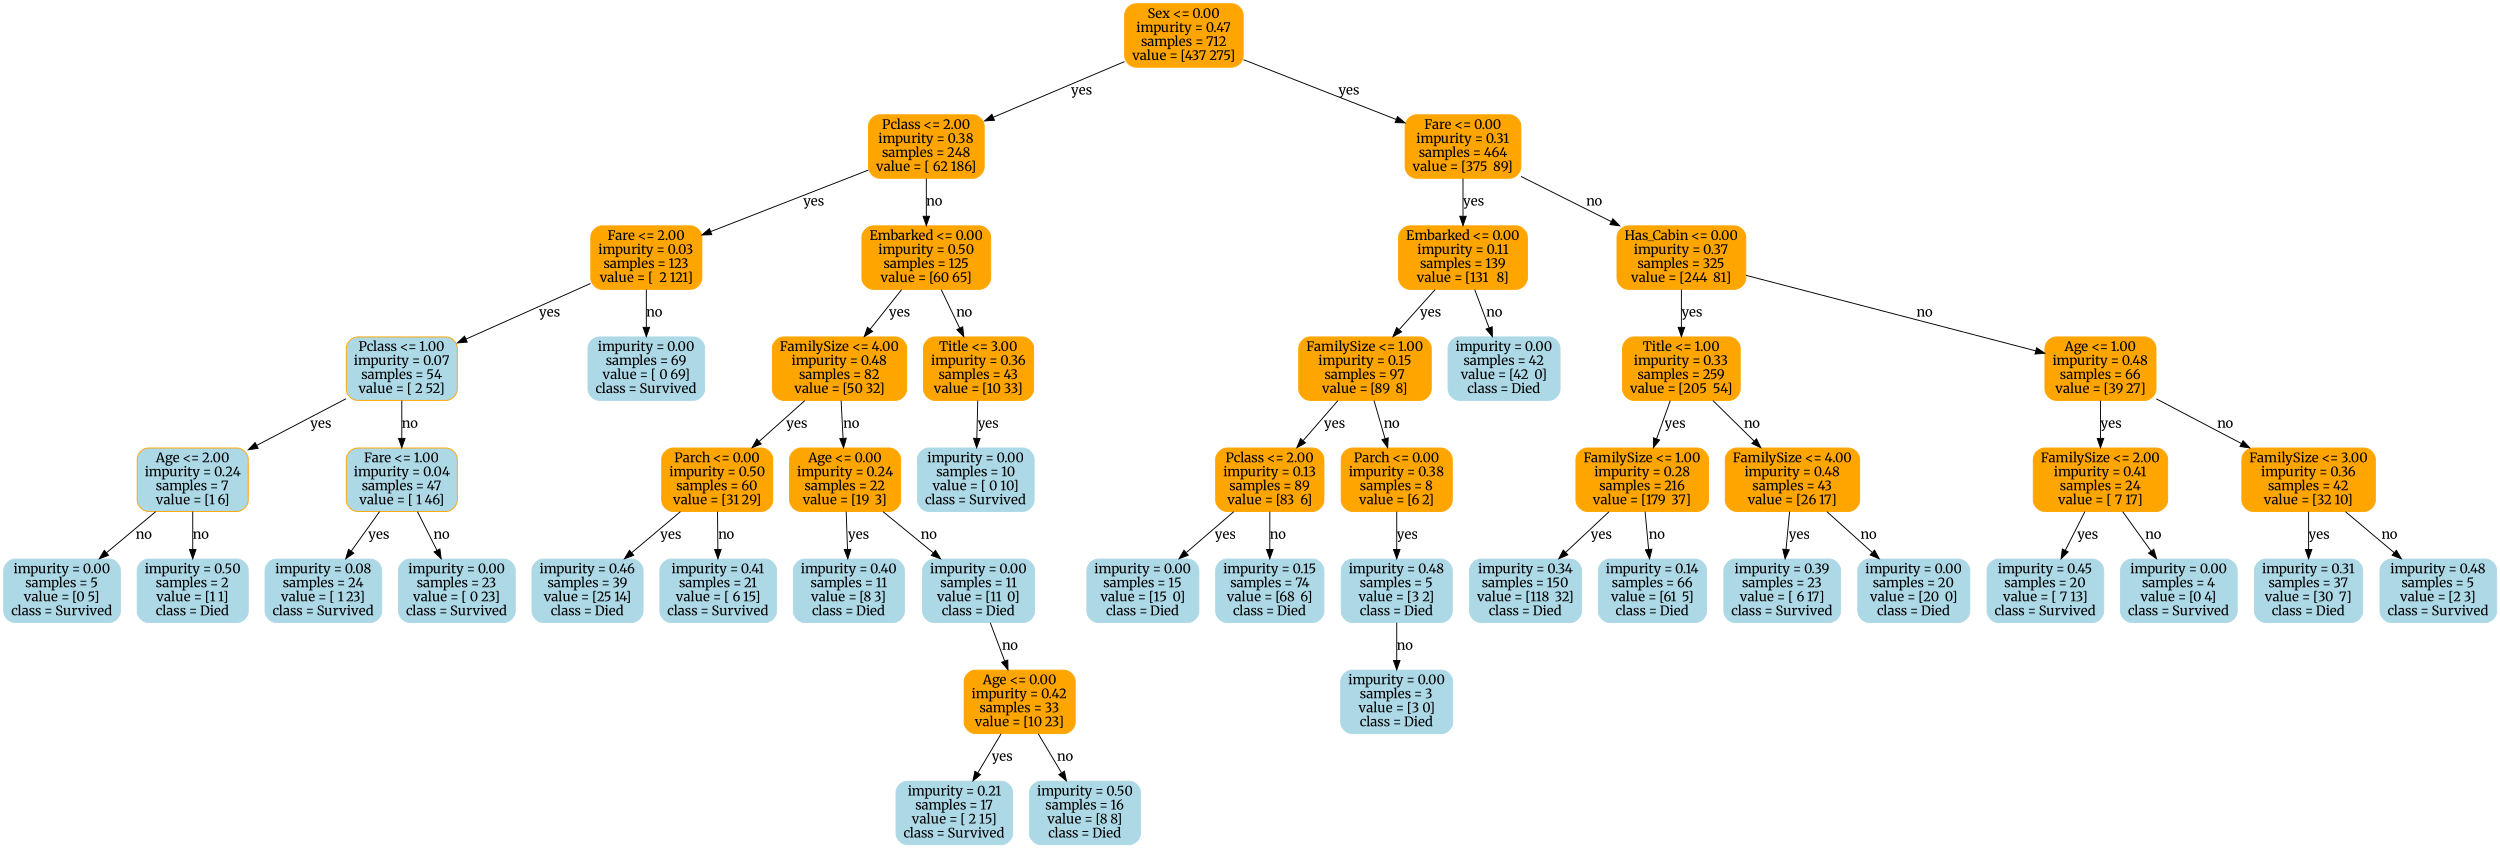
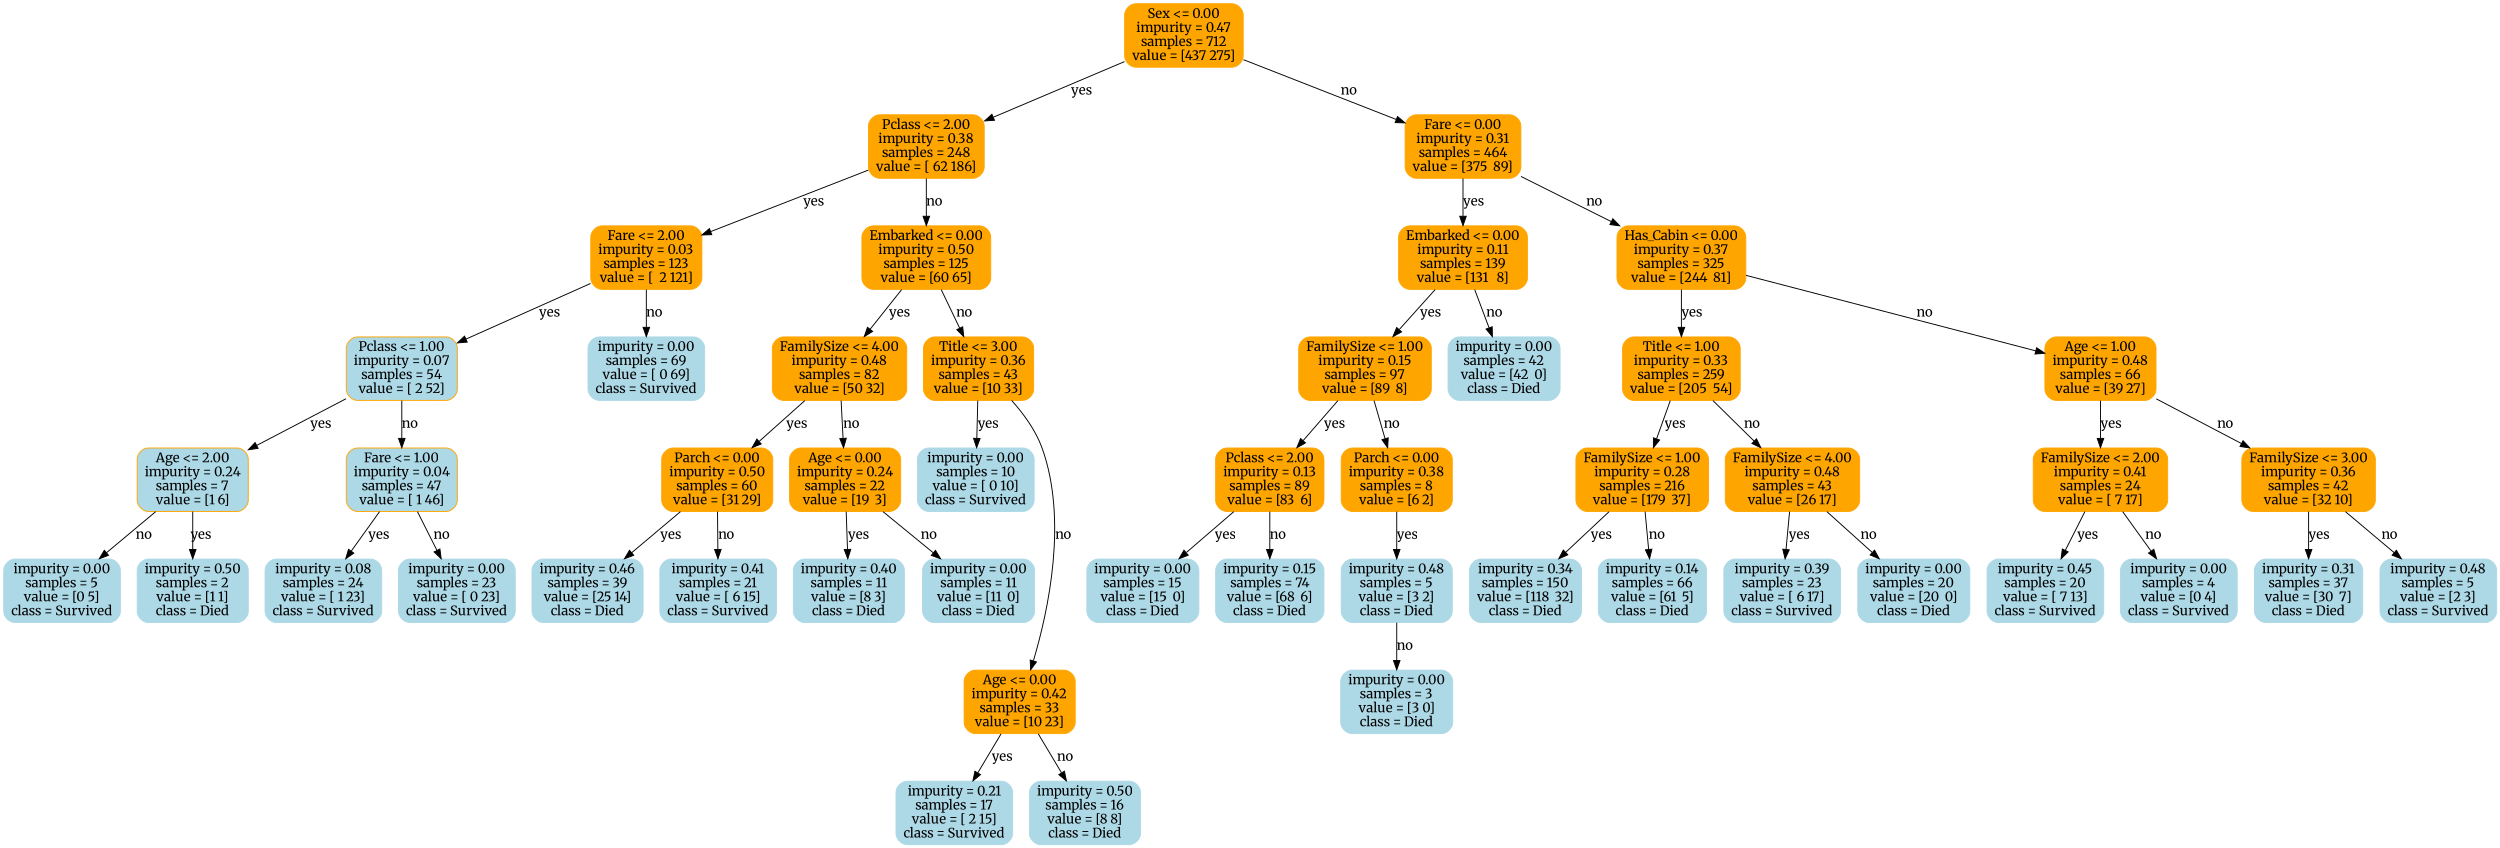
(1349, 91) -> (1349, 91)
(201, 535) -> (201, 535)
(997, 642) -> (1054, 526)
